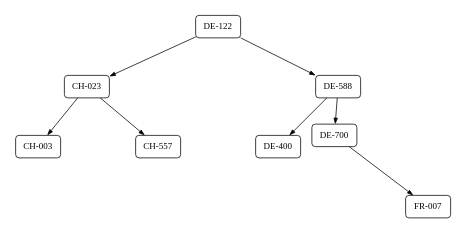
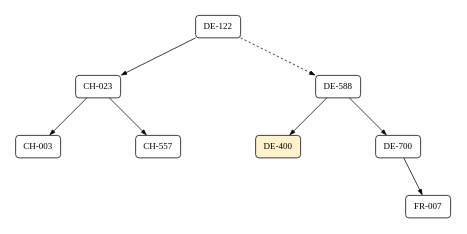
(276, 55) -> (276, 55)
(87, 87) -> (98, 87)
(334, 135) -> (398, 147)
(278, 147) -> (278, 147)
